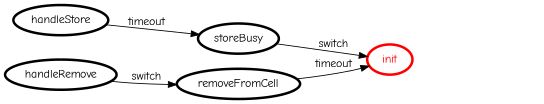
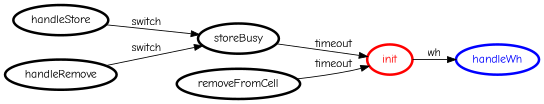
(147, 22) -> (147, 22)
(334, 44) -> (334, 44)
none -> (498, 60)
(140, 84) -> (150, 57)
